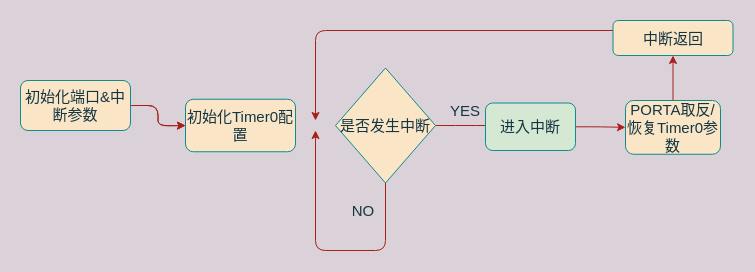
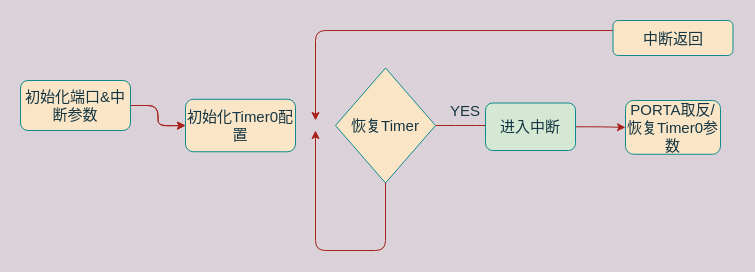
(673, 64) -> none
(386, 126) -> (386, 126)
(366, 211) -> none
